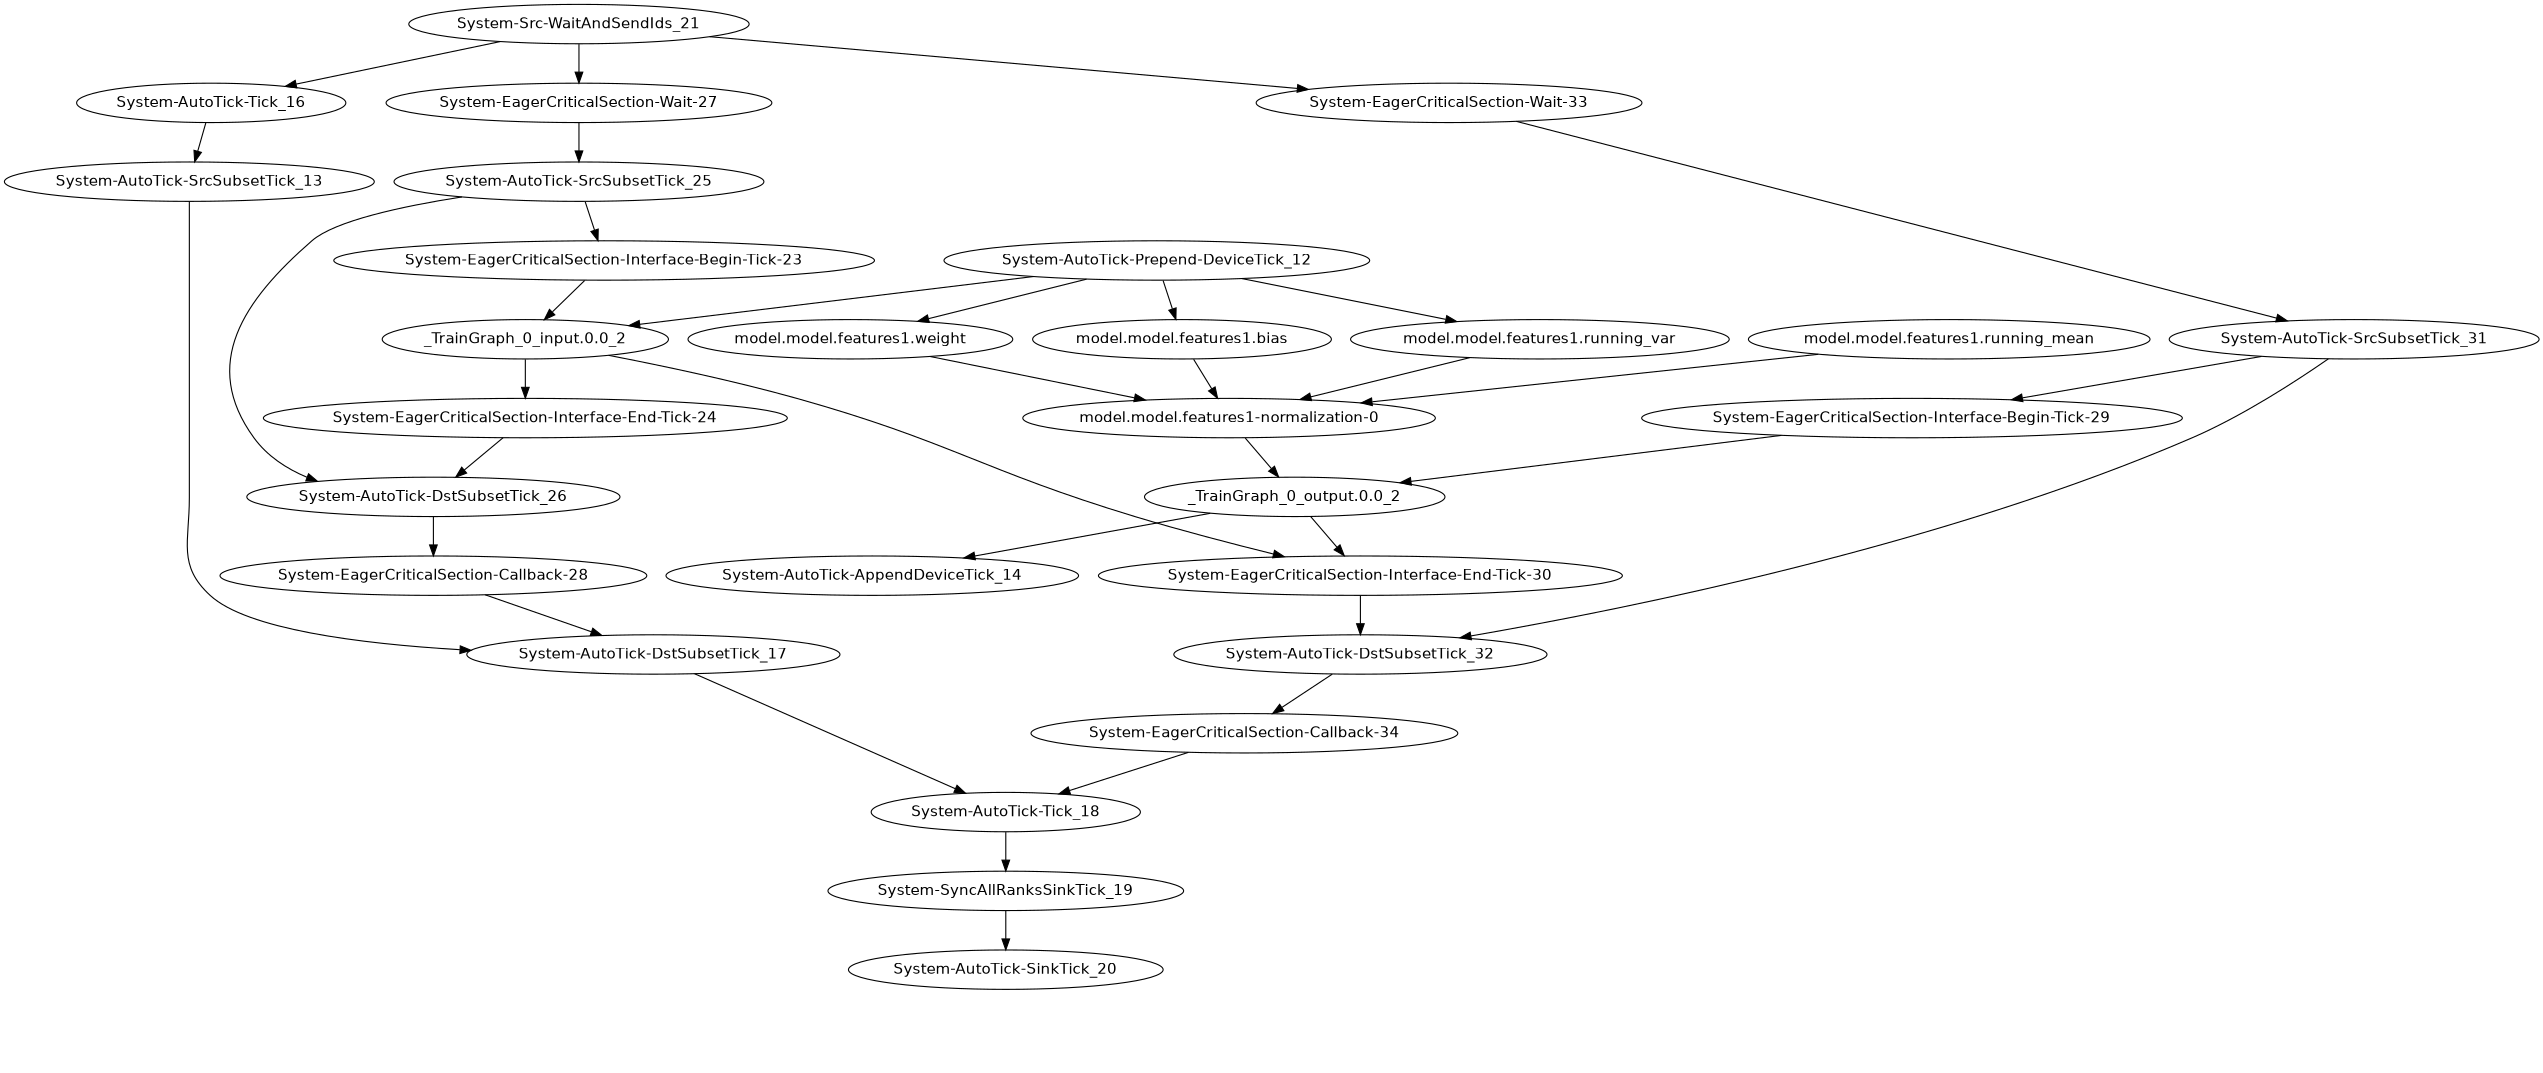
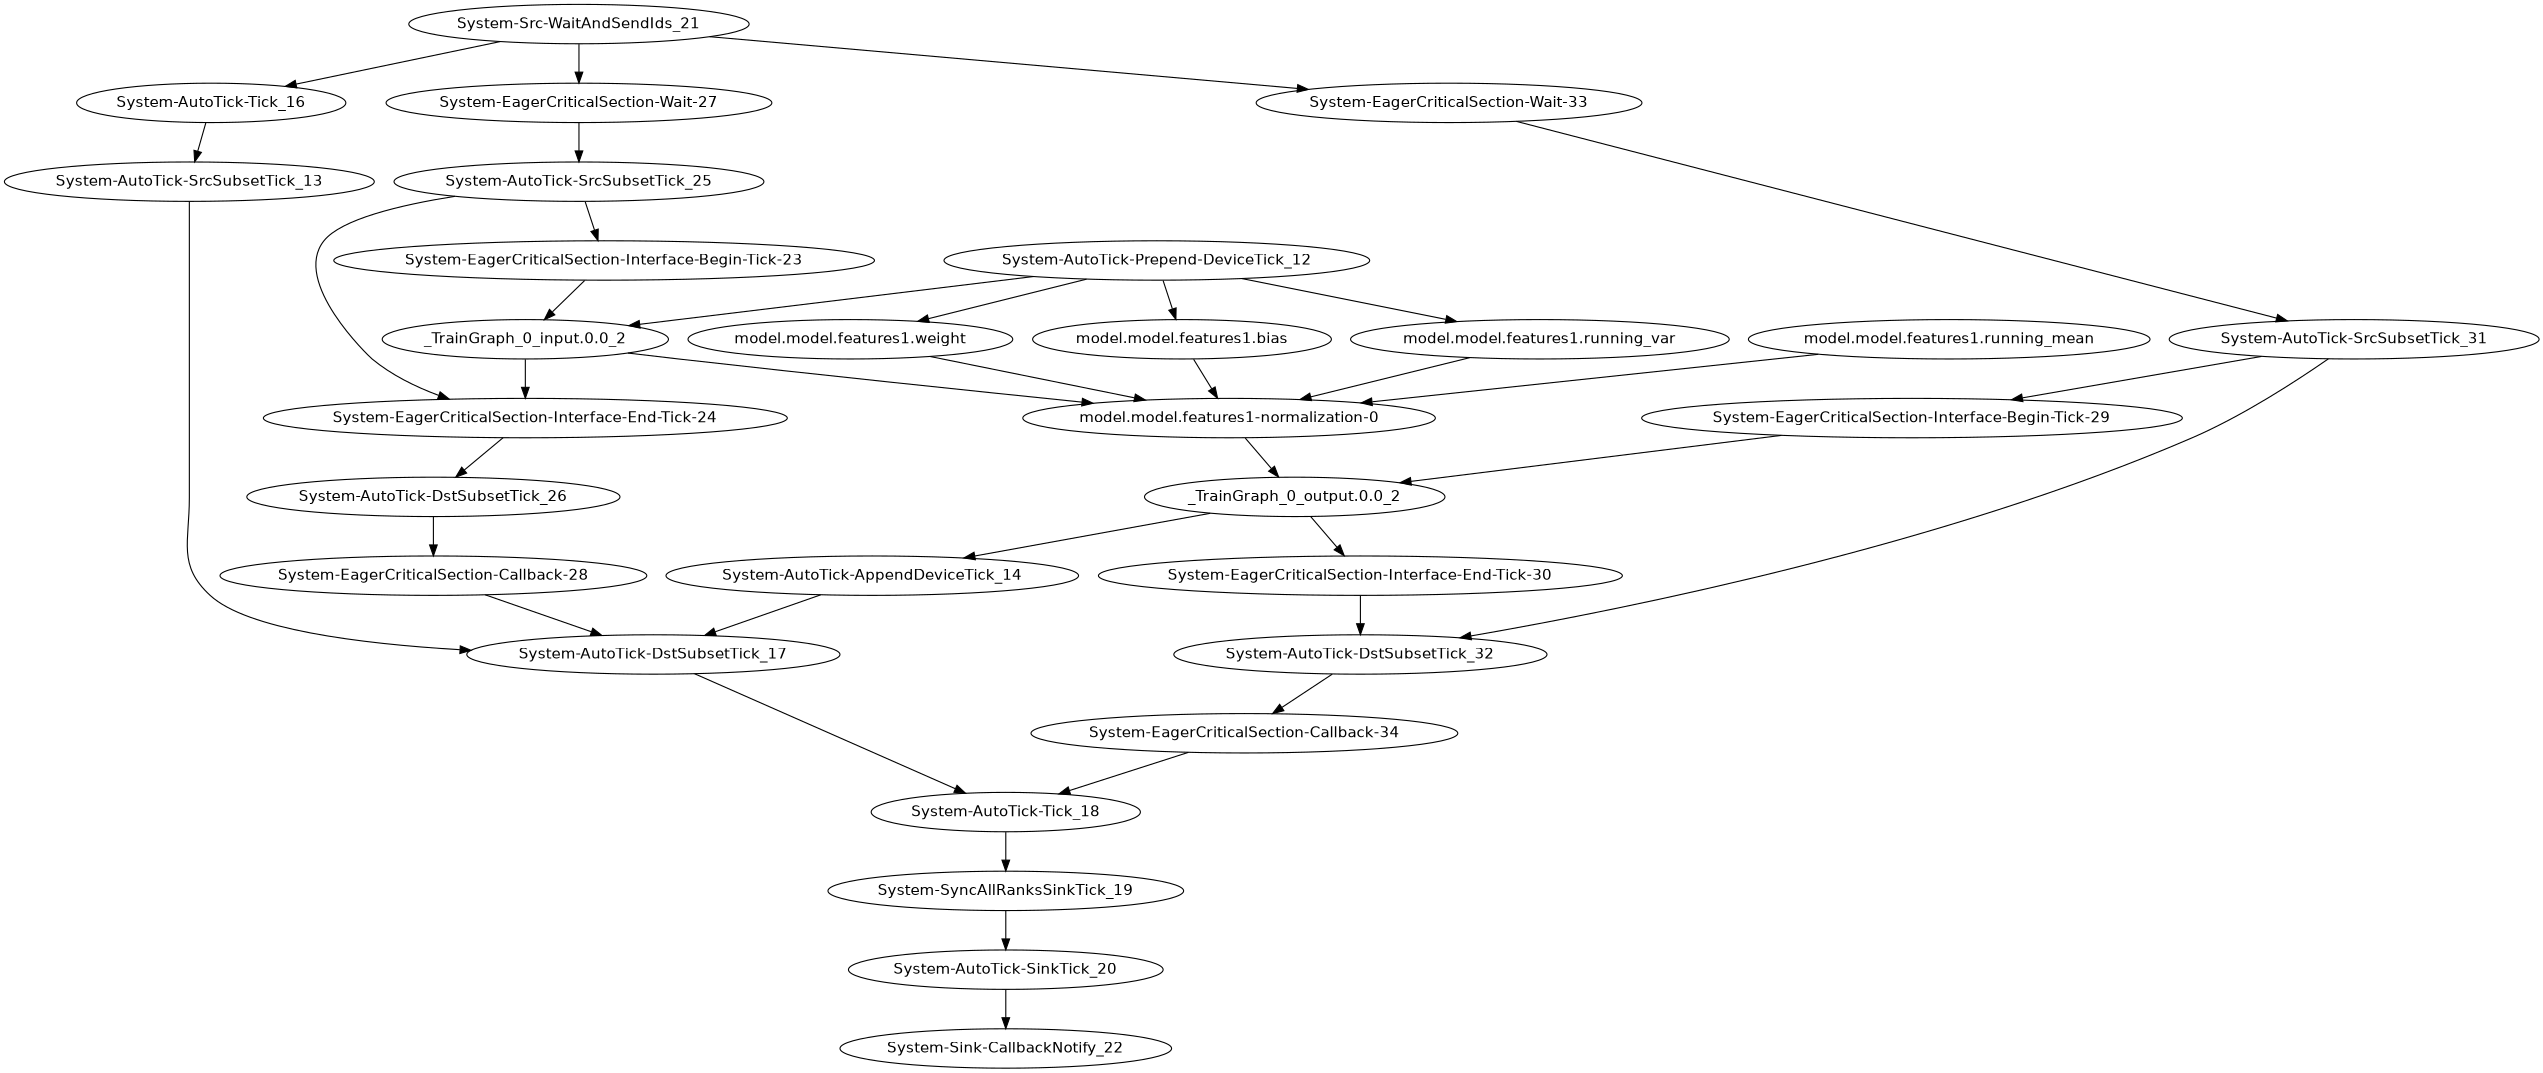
(263, 291) -> (317, 276)
(943, 447) -> (855, 378)
none -> (768, 613)
none -> (1006, 1048)
